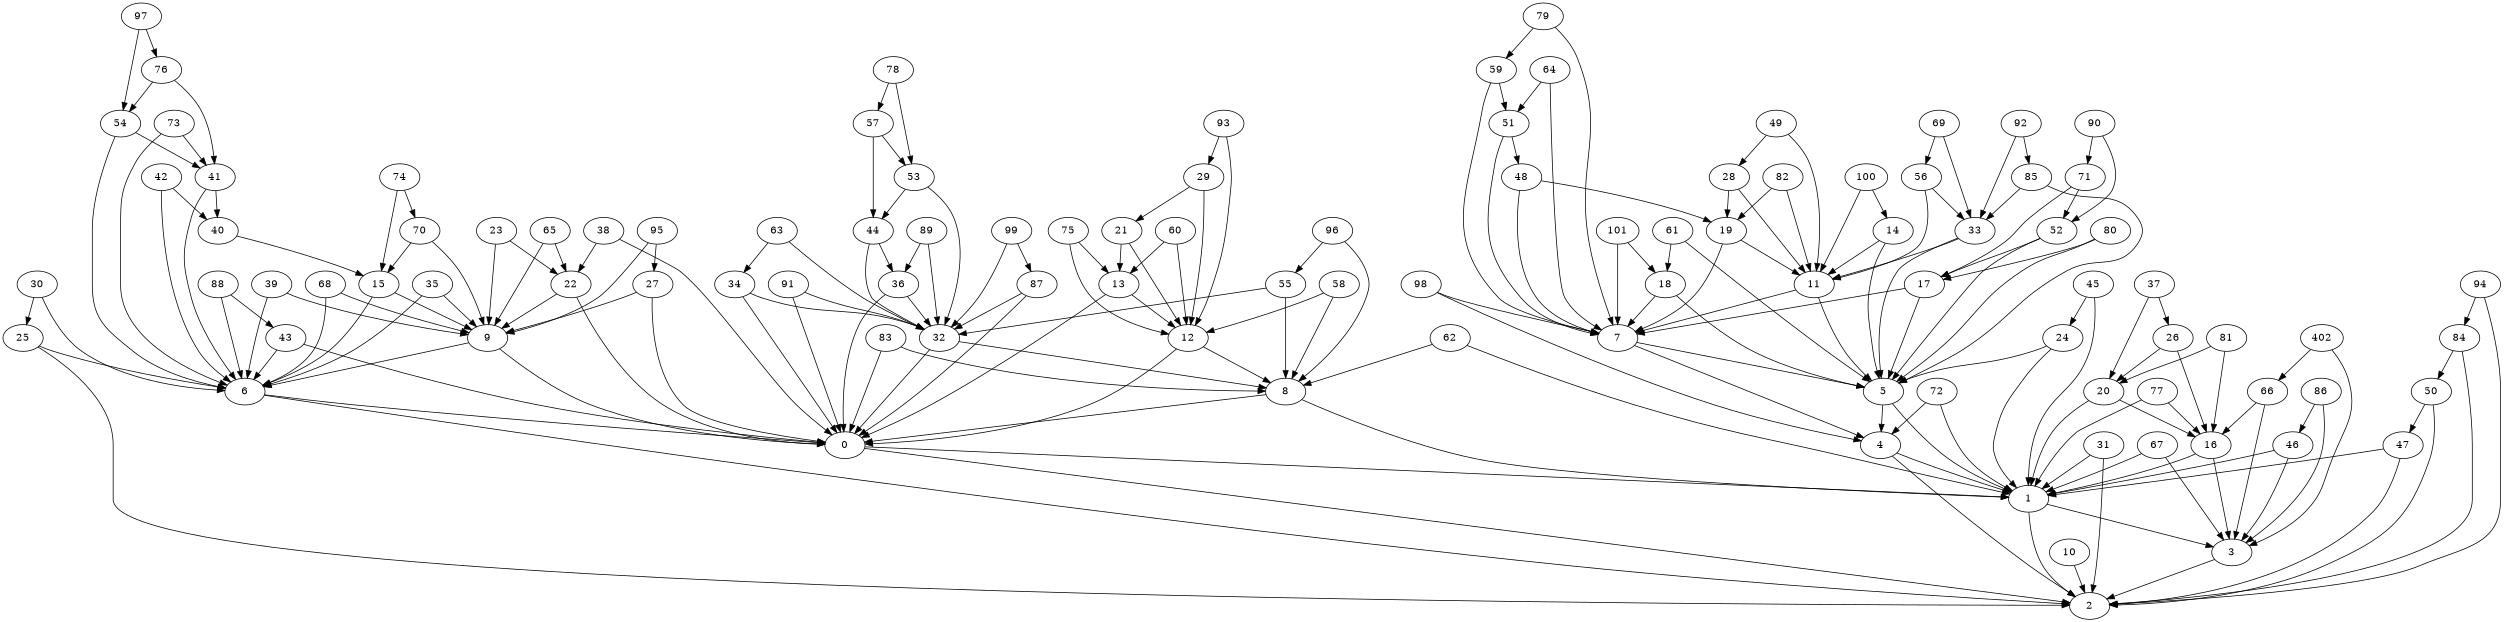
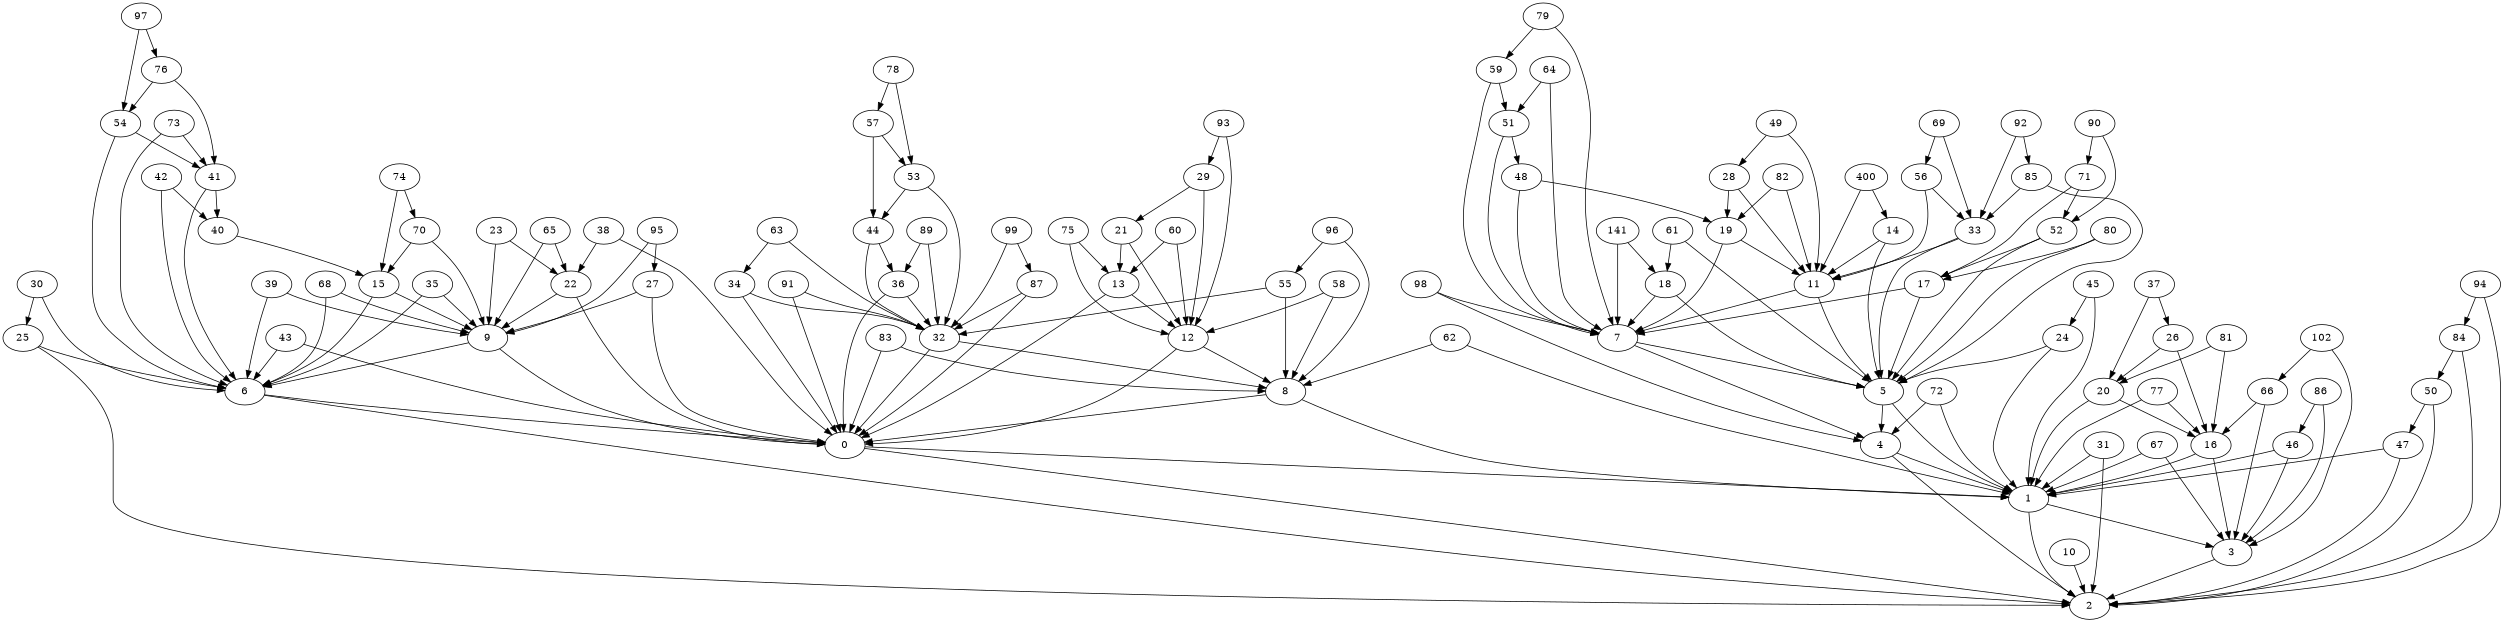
(1866, 177) -> (1866, 177)
(1618, 231) -> (1618, 231)
(218, 284) -> none
(2322, 338) -> (2322, 338)
